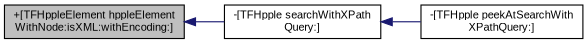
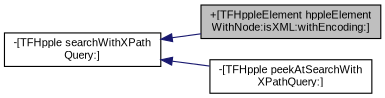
(210, 22) -> (187, 36)
